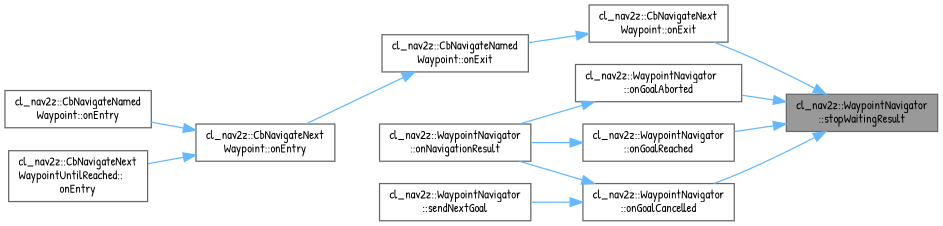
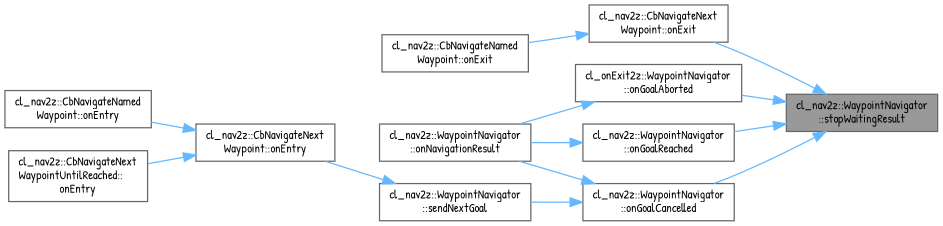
(659, 83) -> (659, 83)
(355, 101) -> (354, 170)
